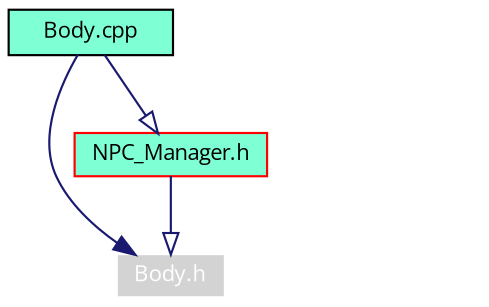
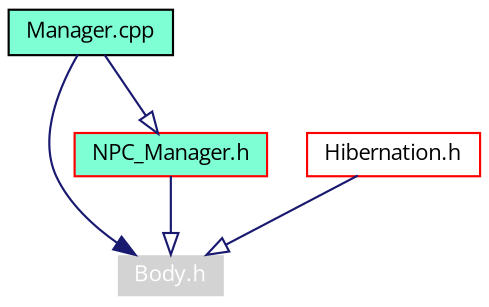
(91, 32) -> (91, 32)
none -> (394, 155)
